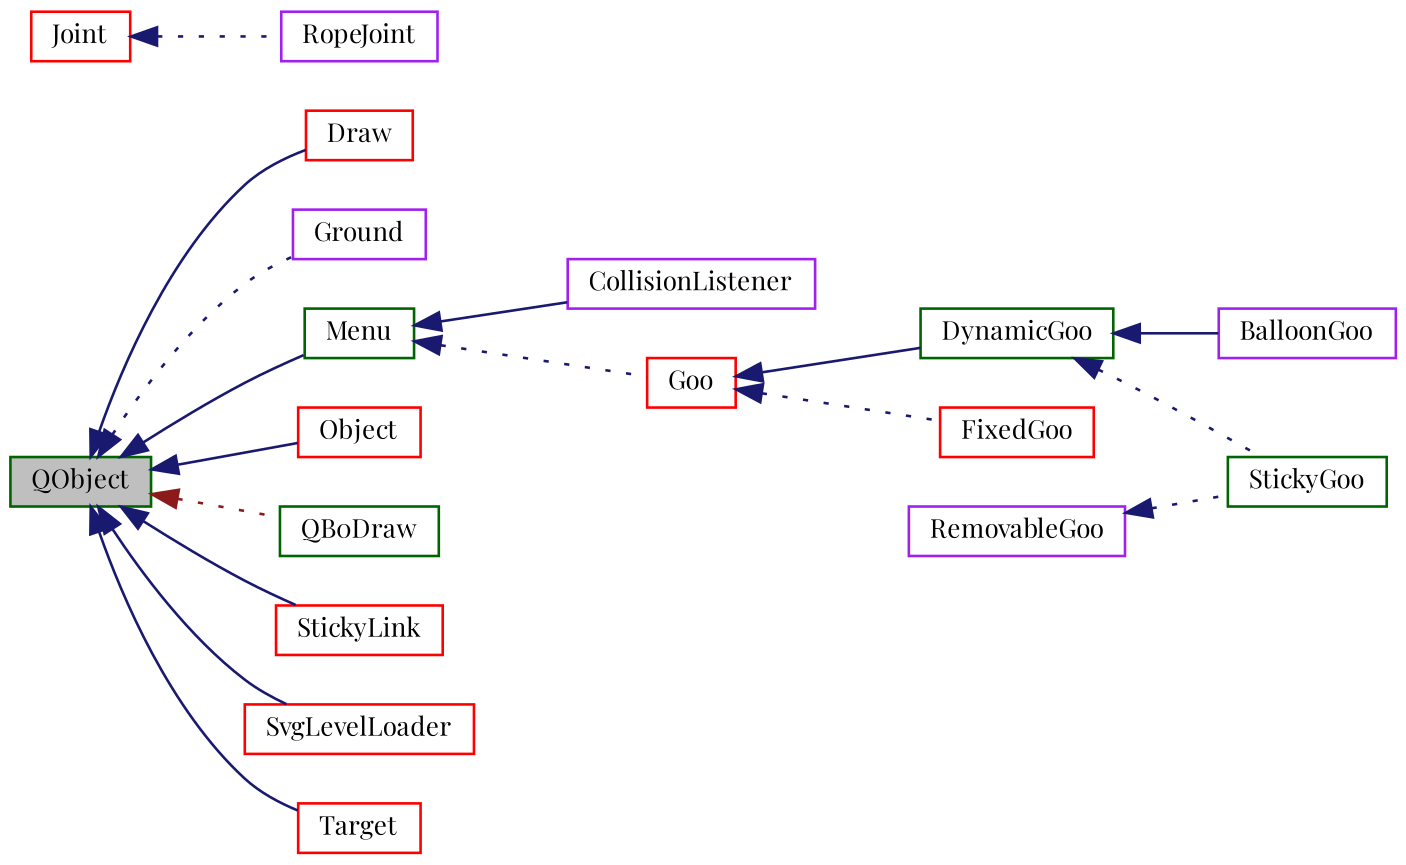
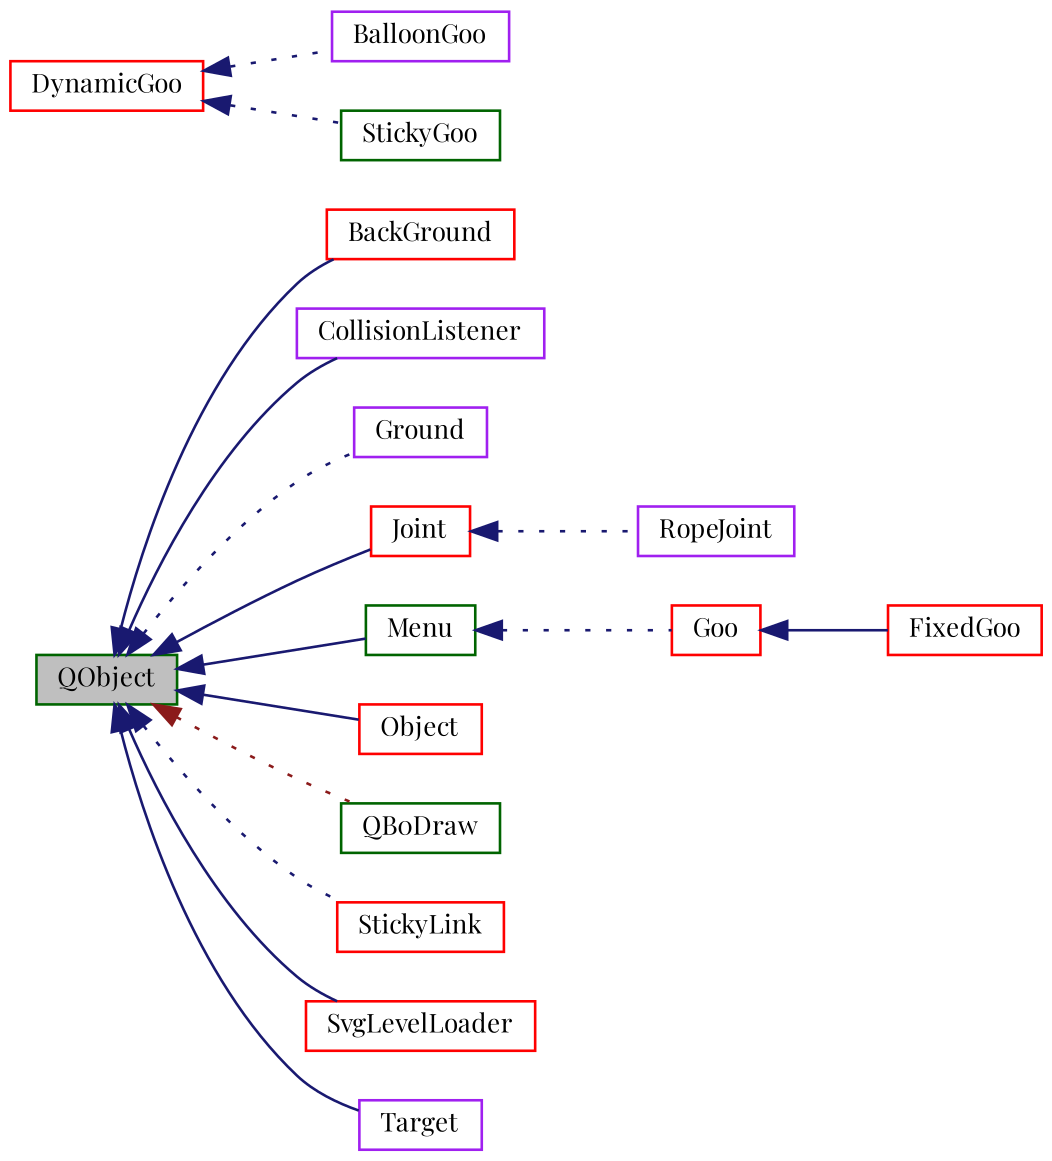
(359, 135) -> (421, 234)
(504, 312) -> (213, 478)
(1017, 333) -> (107, 86)
(1179, 333) -> (281, 58)
(841, 360) -> none
(851, 407) -> (838, 630)
(1017, 531) -> none
(218, 566) -> (233, 825)
none -> (272, 593)
(359, 828) -> (421, 1125)
